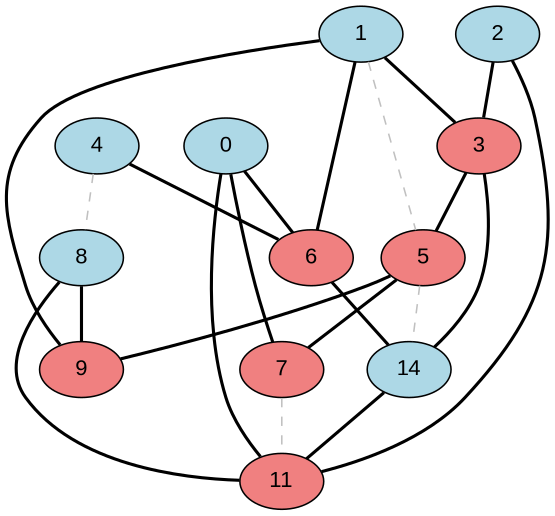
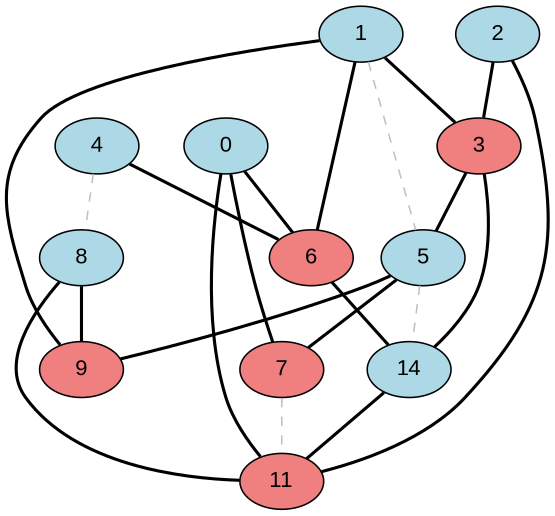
(423, 258) -> (423, 258)
